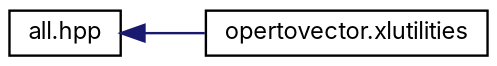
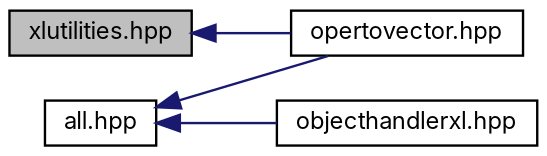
none -> (101, 33)
(347, 33) -> (407, 33)
none -> (407, 123)
